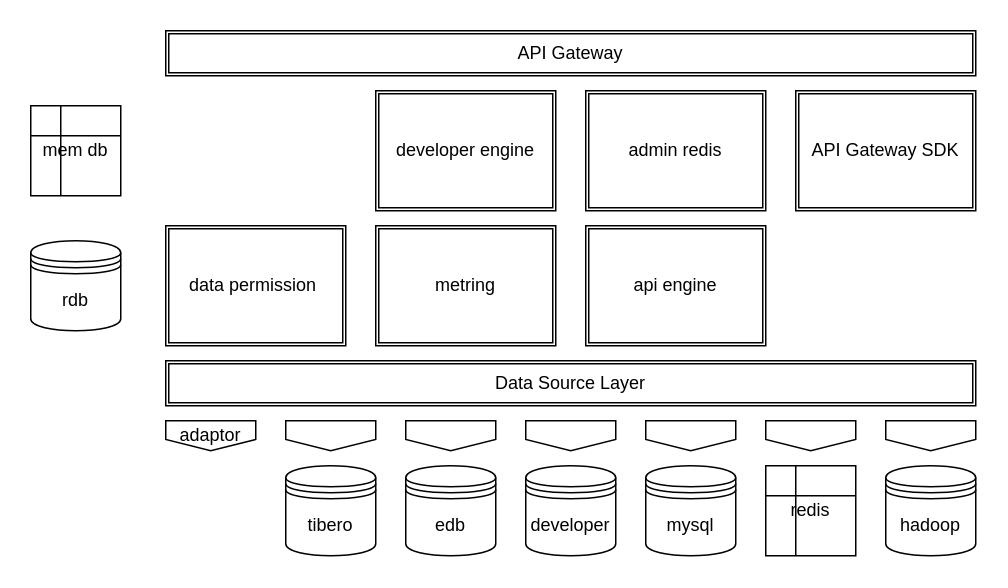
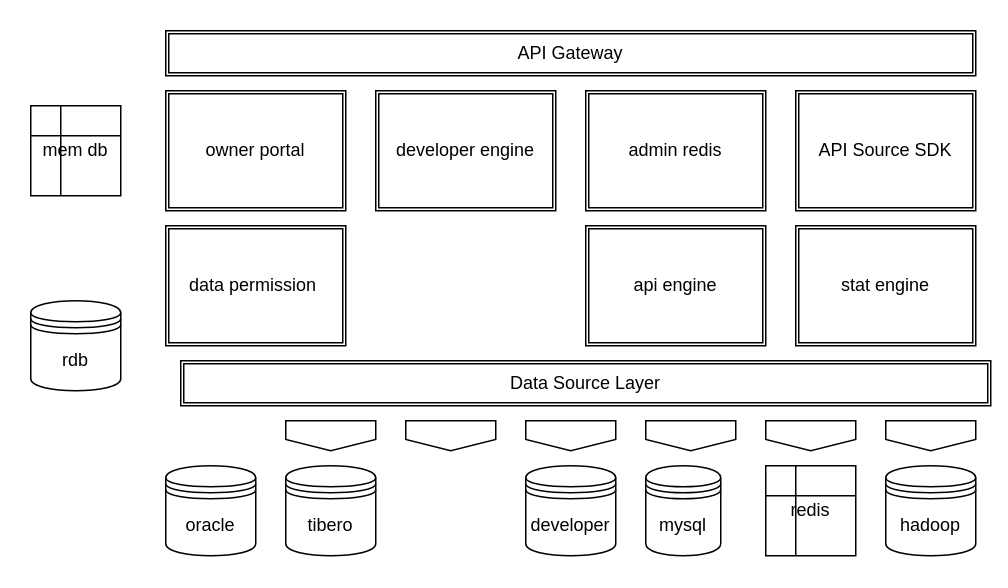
none -> (256, 151)
(886, 151) -> (886, 151)
(76, 286) -> (76, 346)
(466, 286) -> none
none -> (886, 286)
(571, 383) -> (586, 383)
(211, 436) -> none
none -> (211, 511)
(451, 511) -> none
(691, 511) -> (683, 511)
